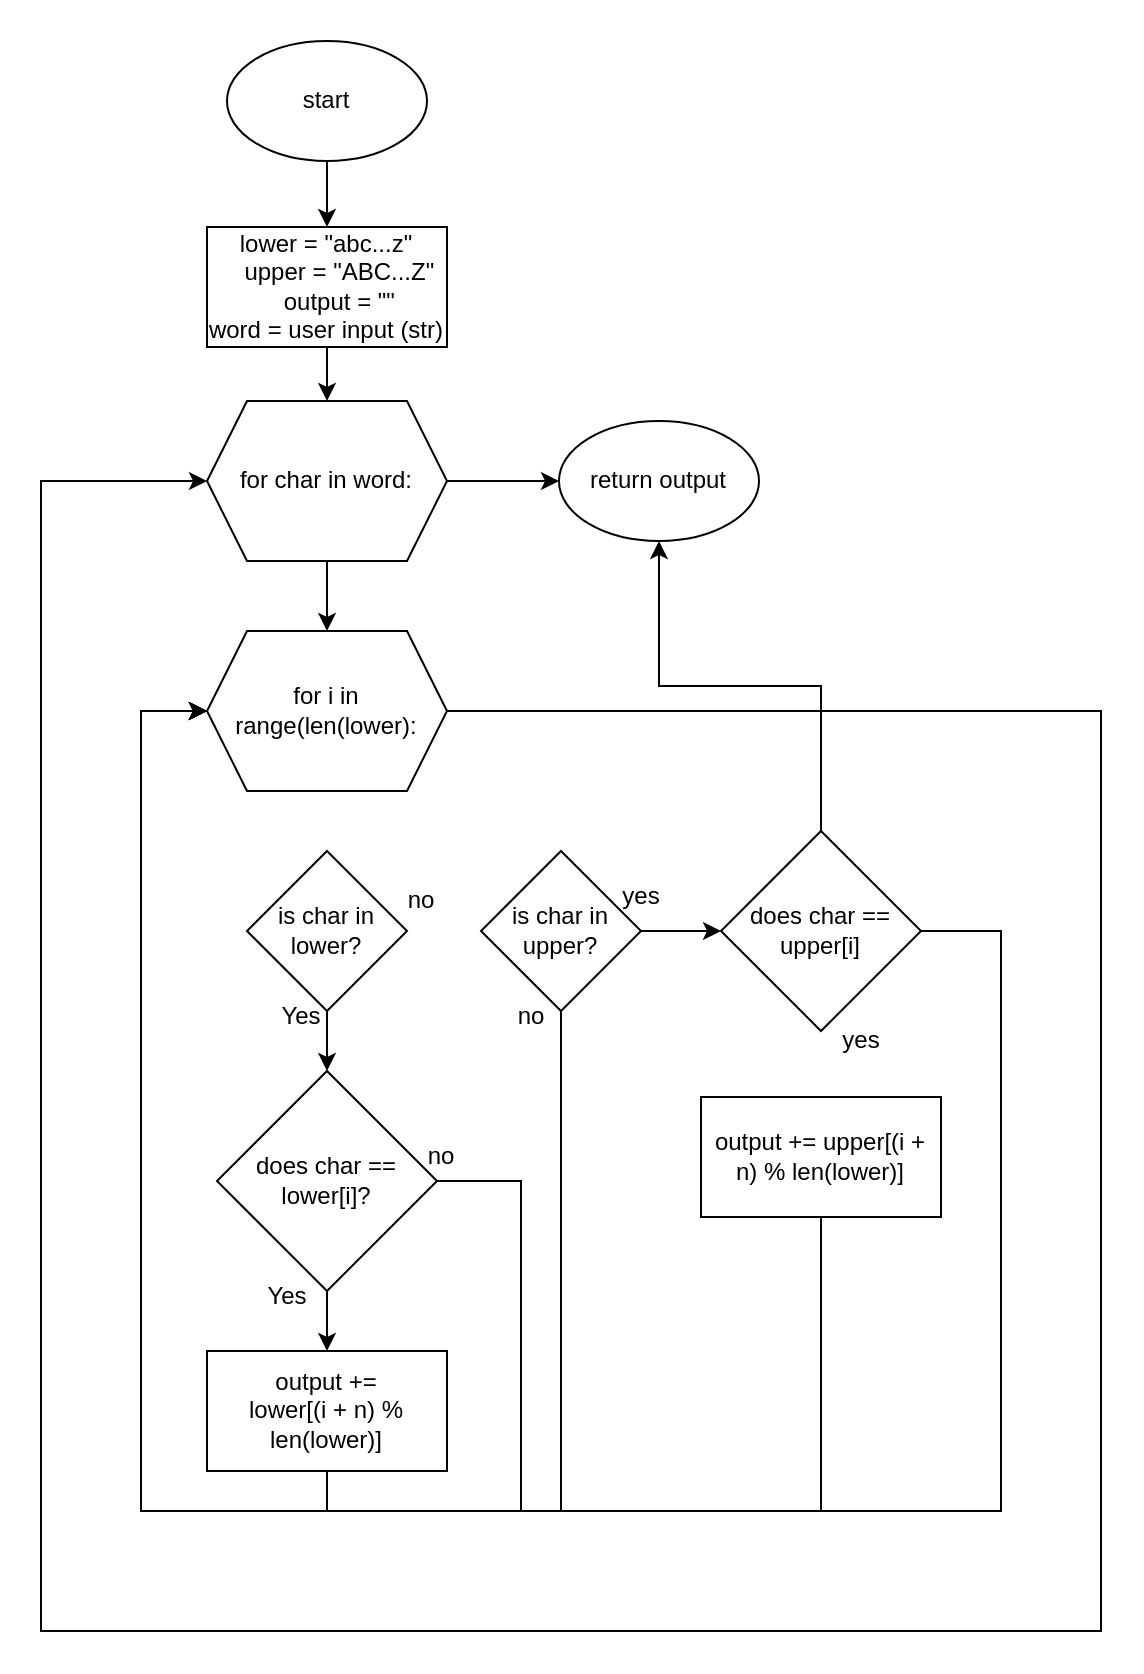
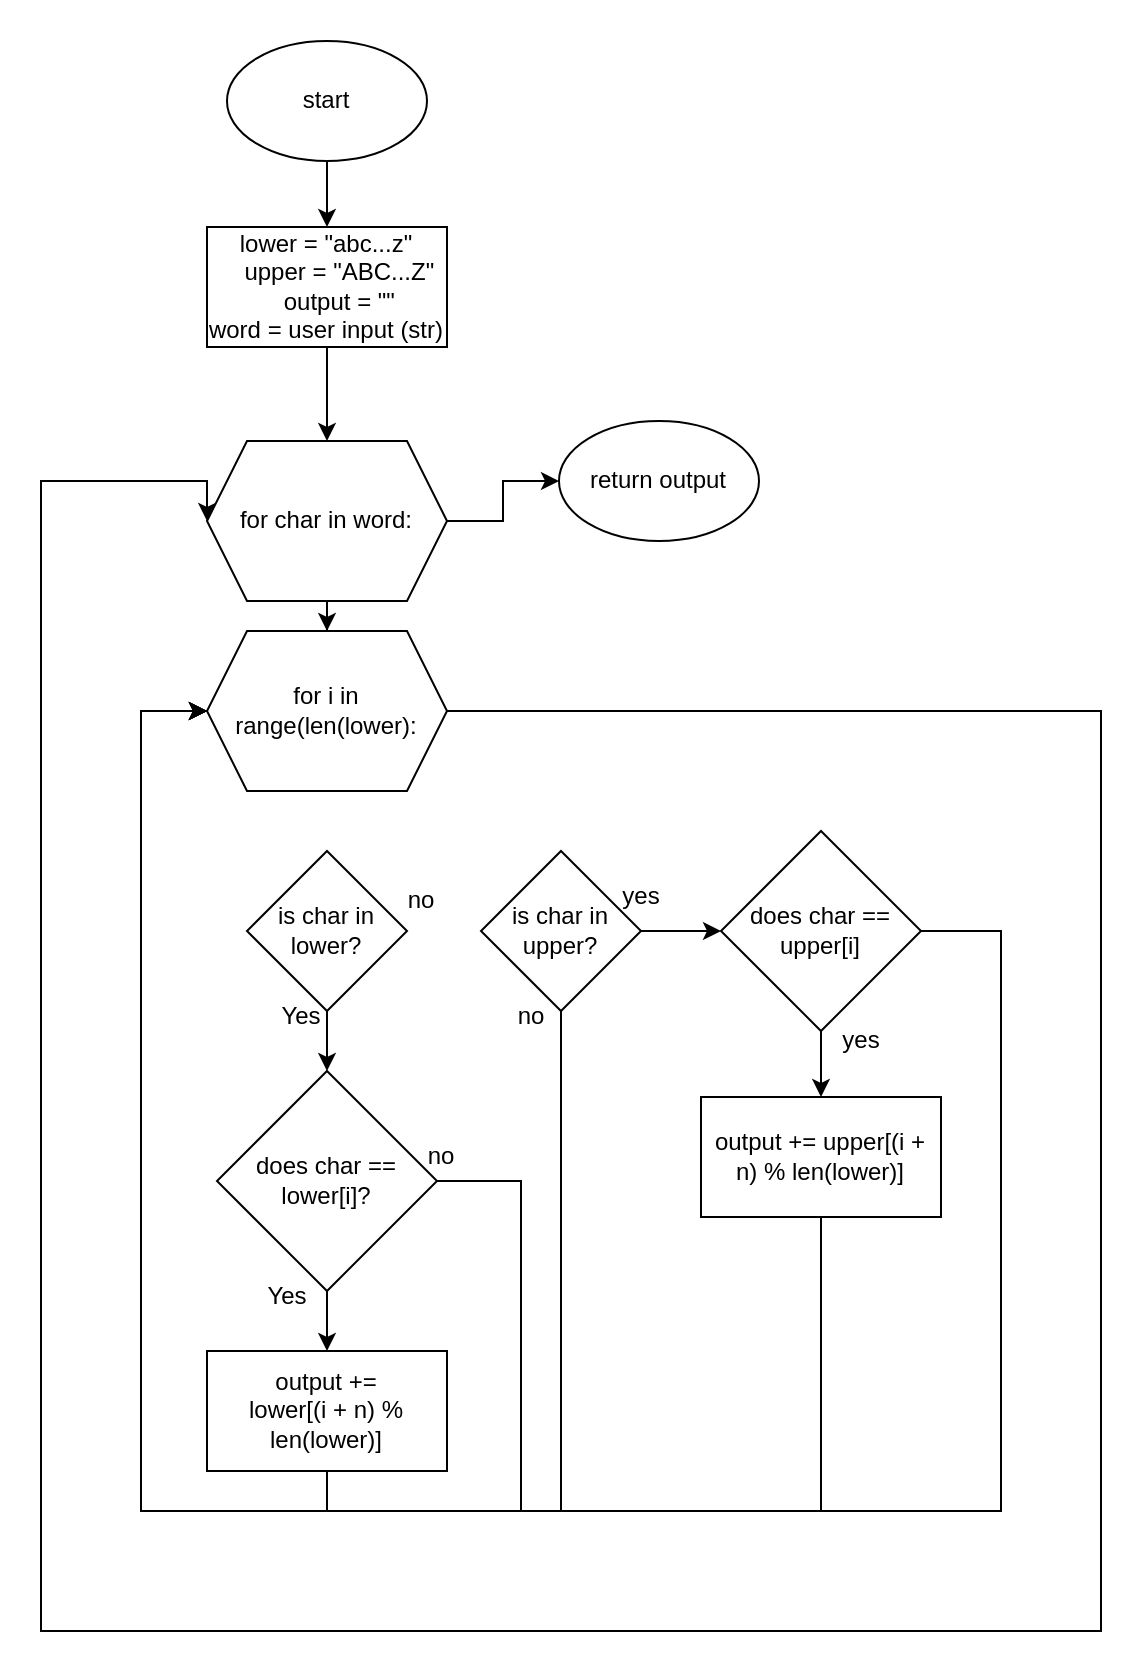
(327, 481) -> (327, 521)
(747, 686) -> (821, 1071)
